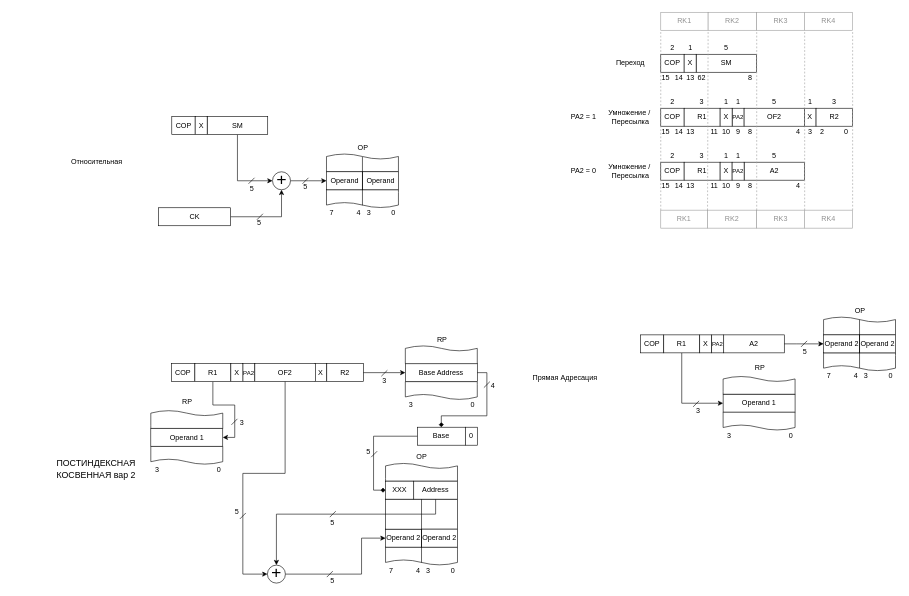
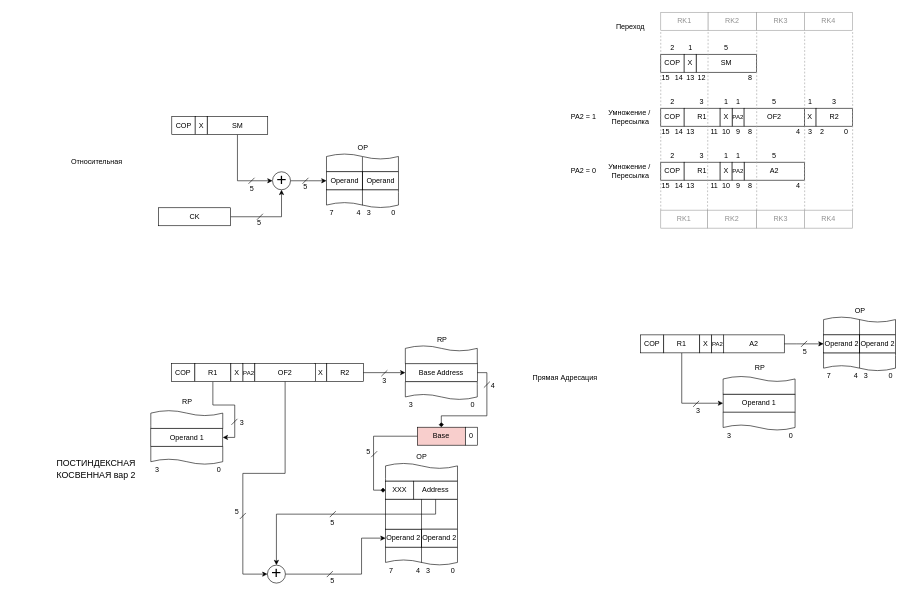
(630, 63) -> (630, 27)
(702, 78) -> (702, 78)
(441, 437) -> (441, 437)
